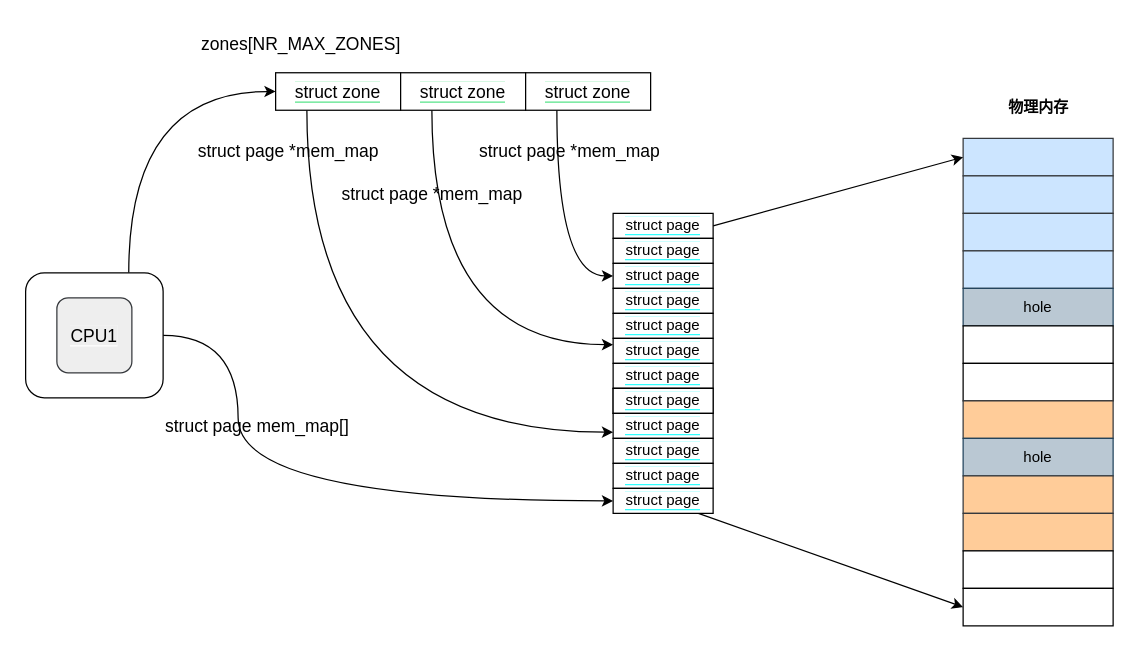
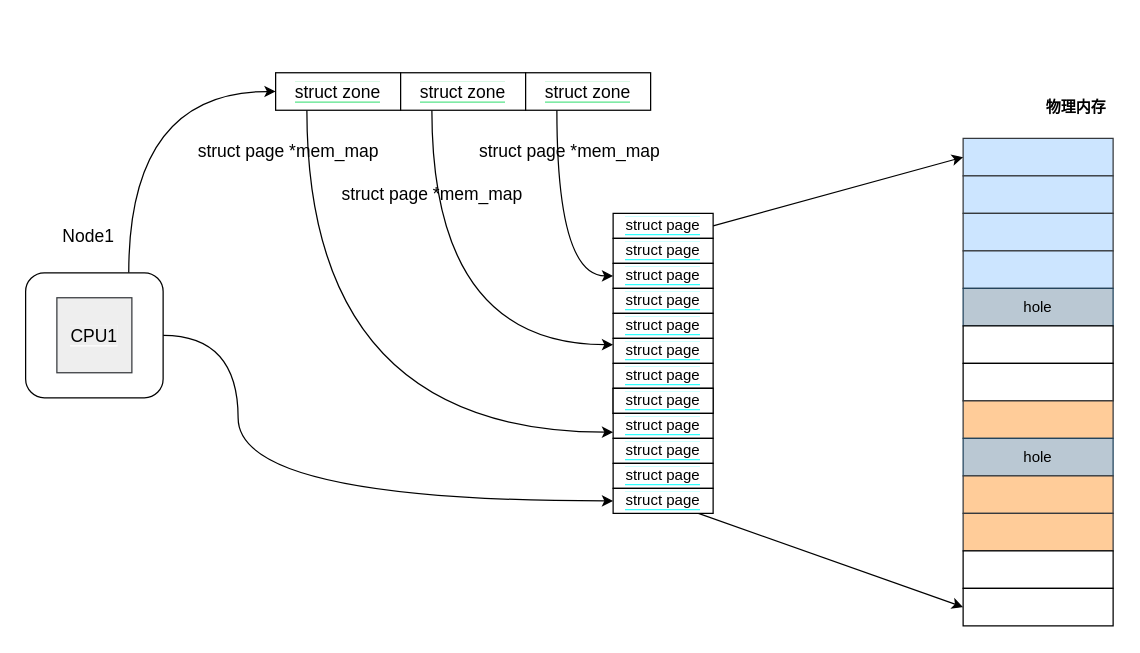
(301, 44) -> none
(1038, 107) -> (1076, 107)
none -> (88, 235)
(94, 335) -> (94, 335)
(257, 426) -> none
